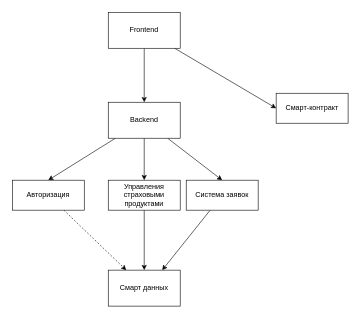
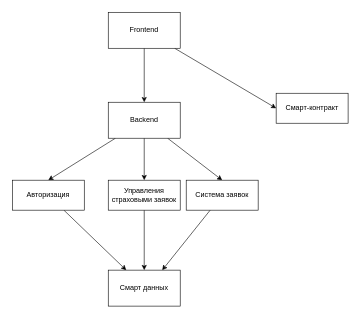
(144, 195) -> (144, 195)
(94, 239) -> (94, 239)
